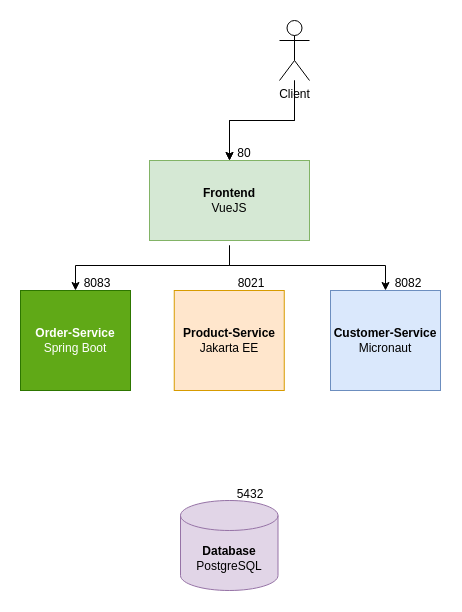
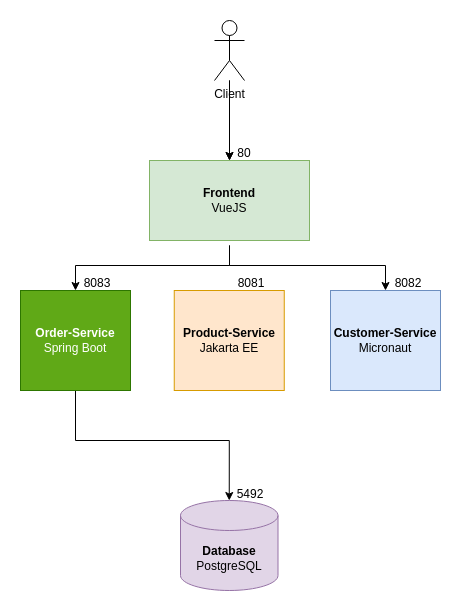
(295, 51) -> (230, 51)
(252, 284) -> (252, 284)
none -> (154, 441)
(251, 495) -> (251, 495)
